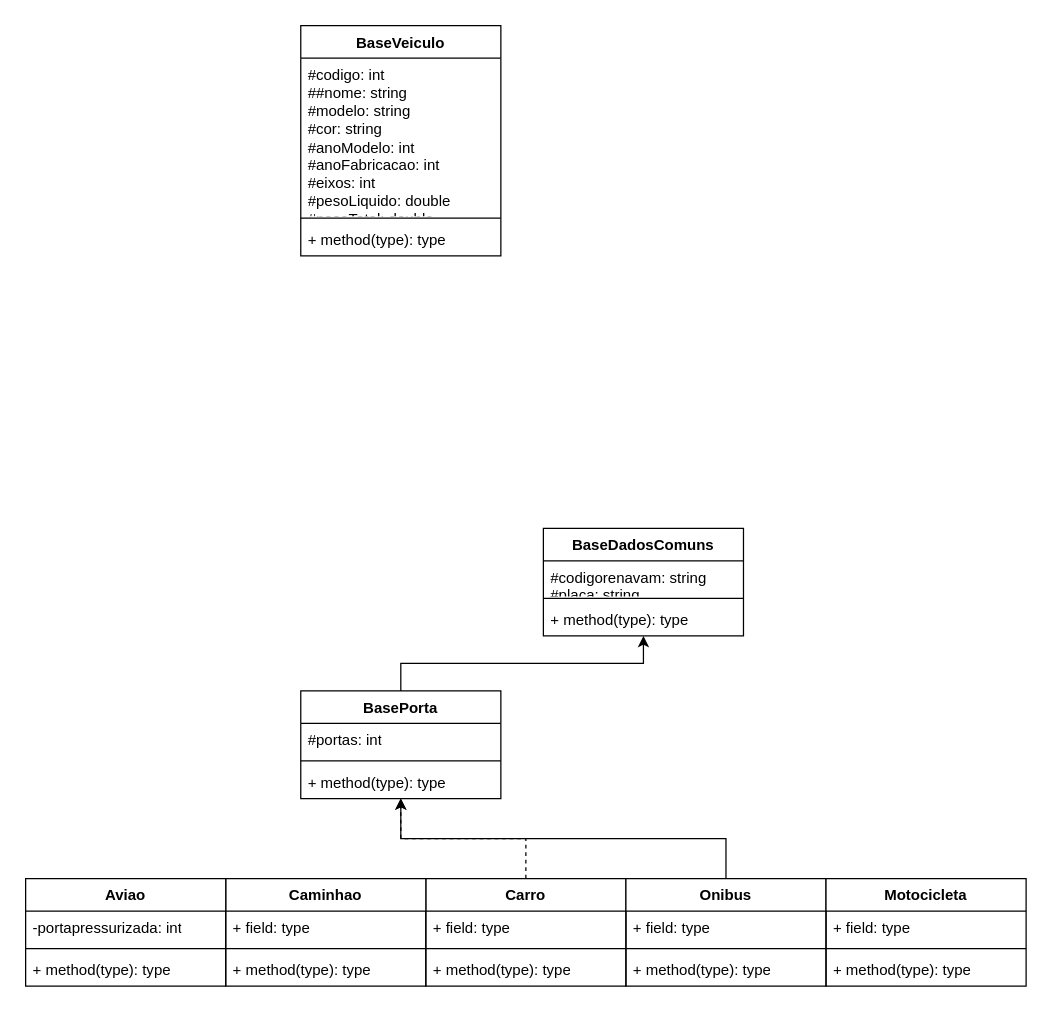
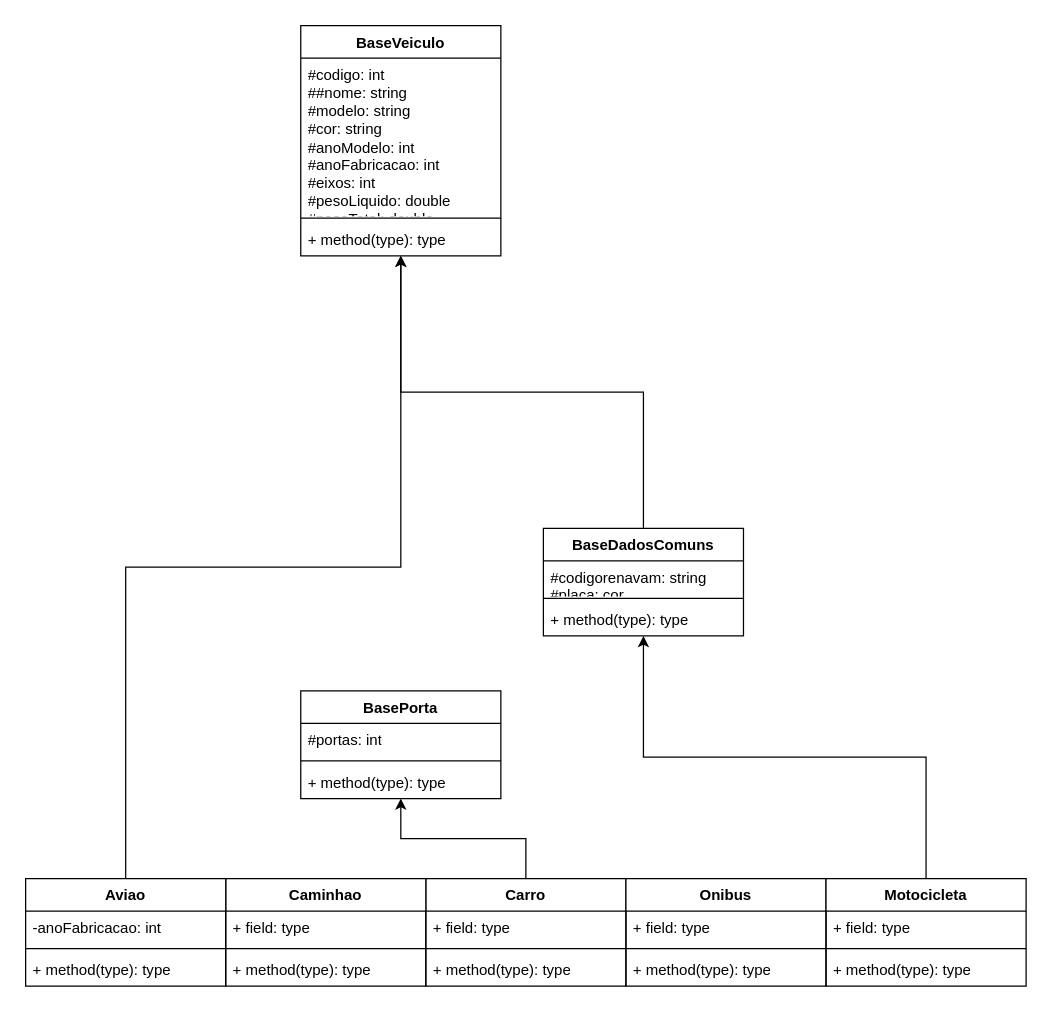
none -> (591, 392)
none -> (195, 567)
(635, 587) -> (635, 587)
(507, 663) -> none
none -> (799, 757)
(647, 838) -> none
(526, 858) -> (526, 858)
(122, 928) -> (105, 928)
